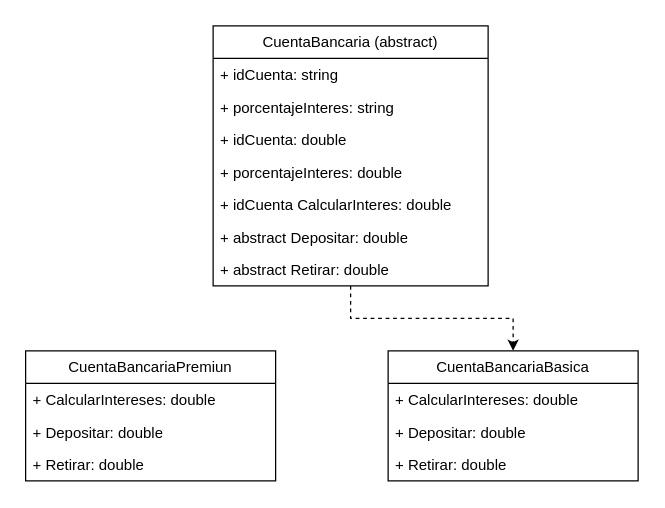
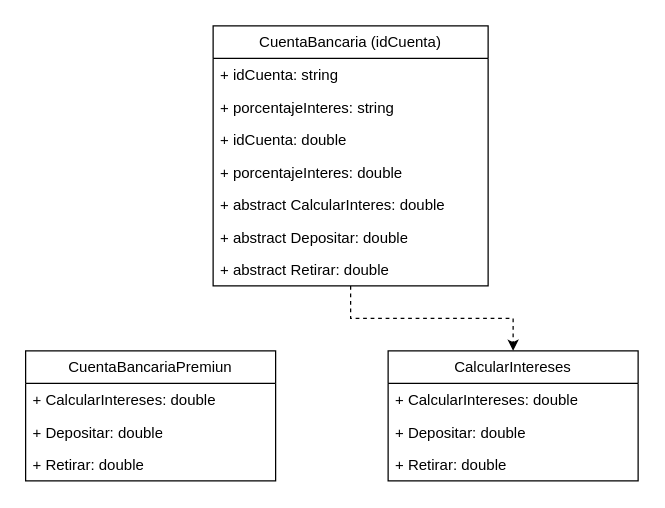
(351, 42) -> (351, 42)
(348, 206) -> (350, 206)
(513, 367) -> (513, 367)
